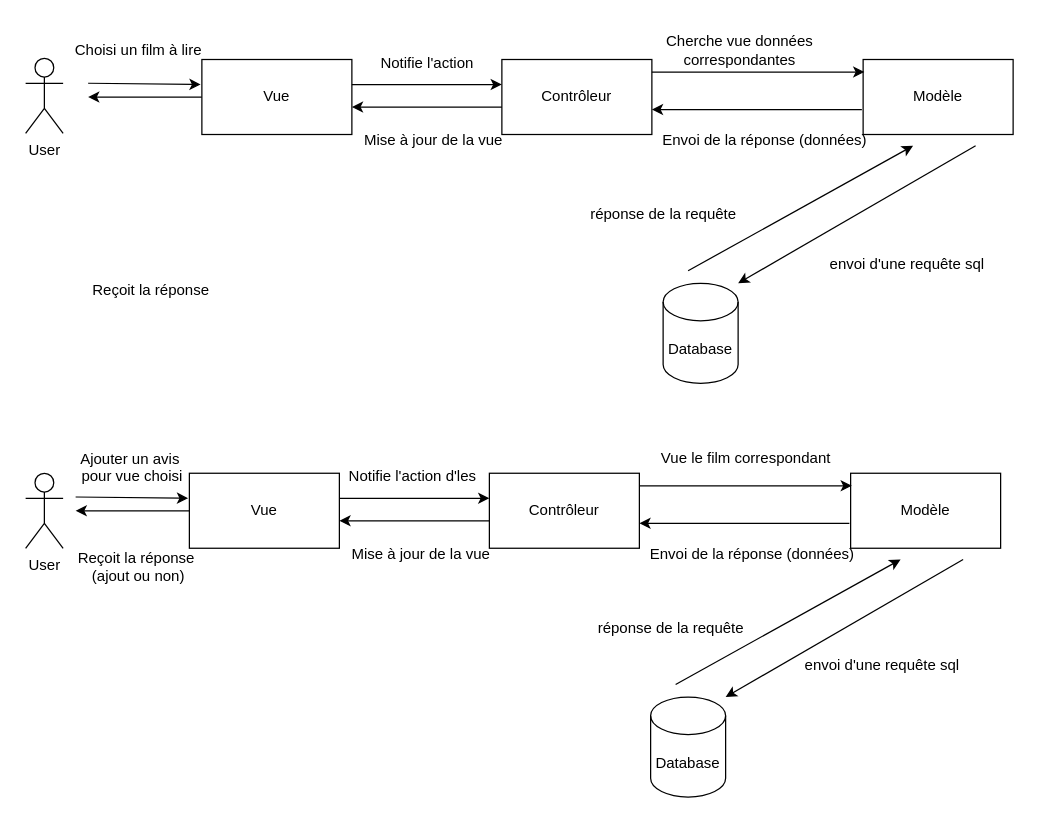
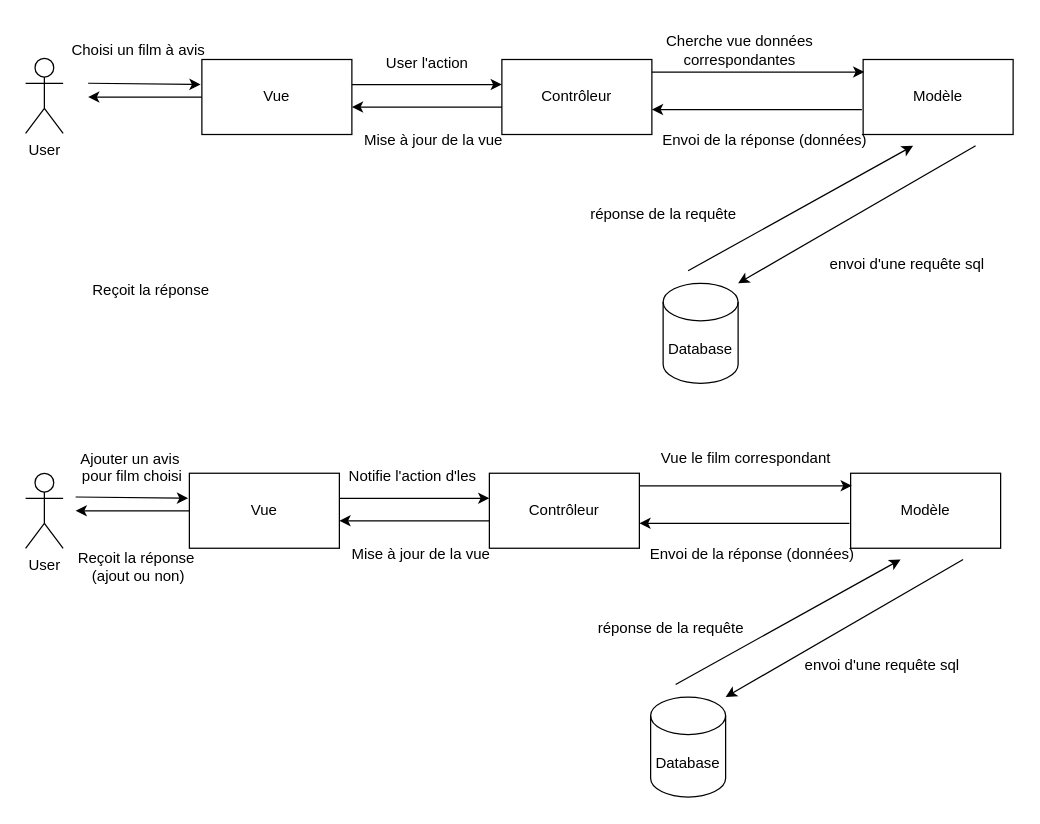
(139, 51) -> (139, 51)
(428, 63) -> (428, 63)
(133, 477) -> (133, 477)
